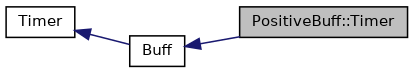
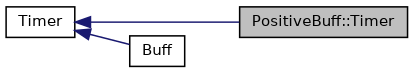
(220, 40) -> (165, 22)
